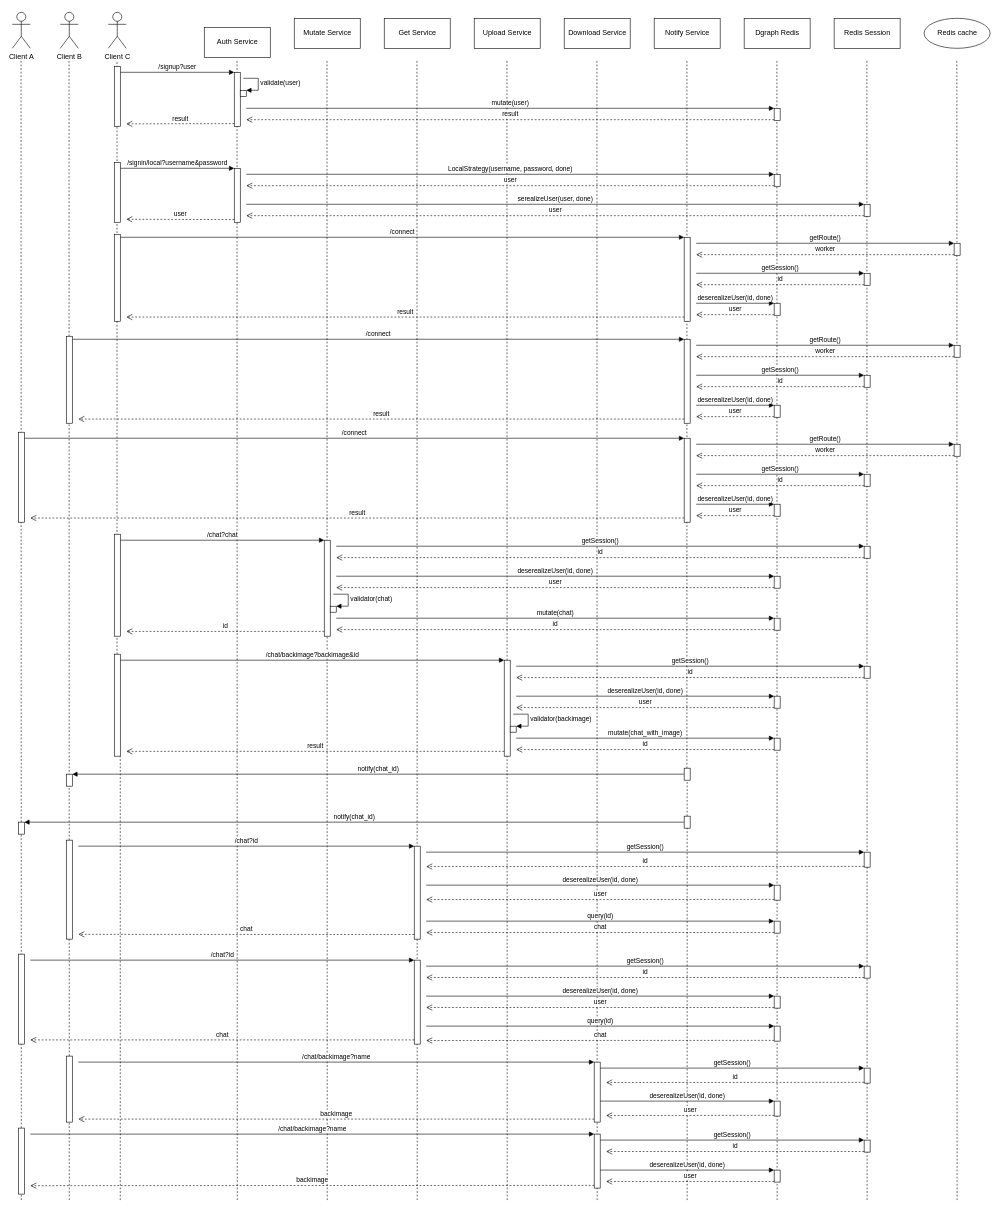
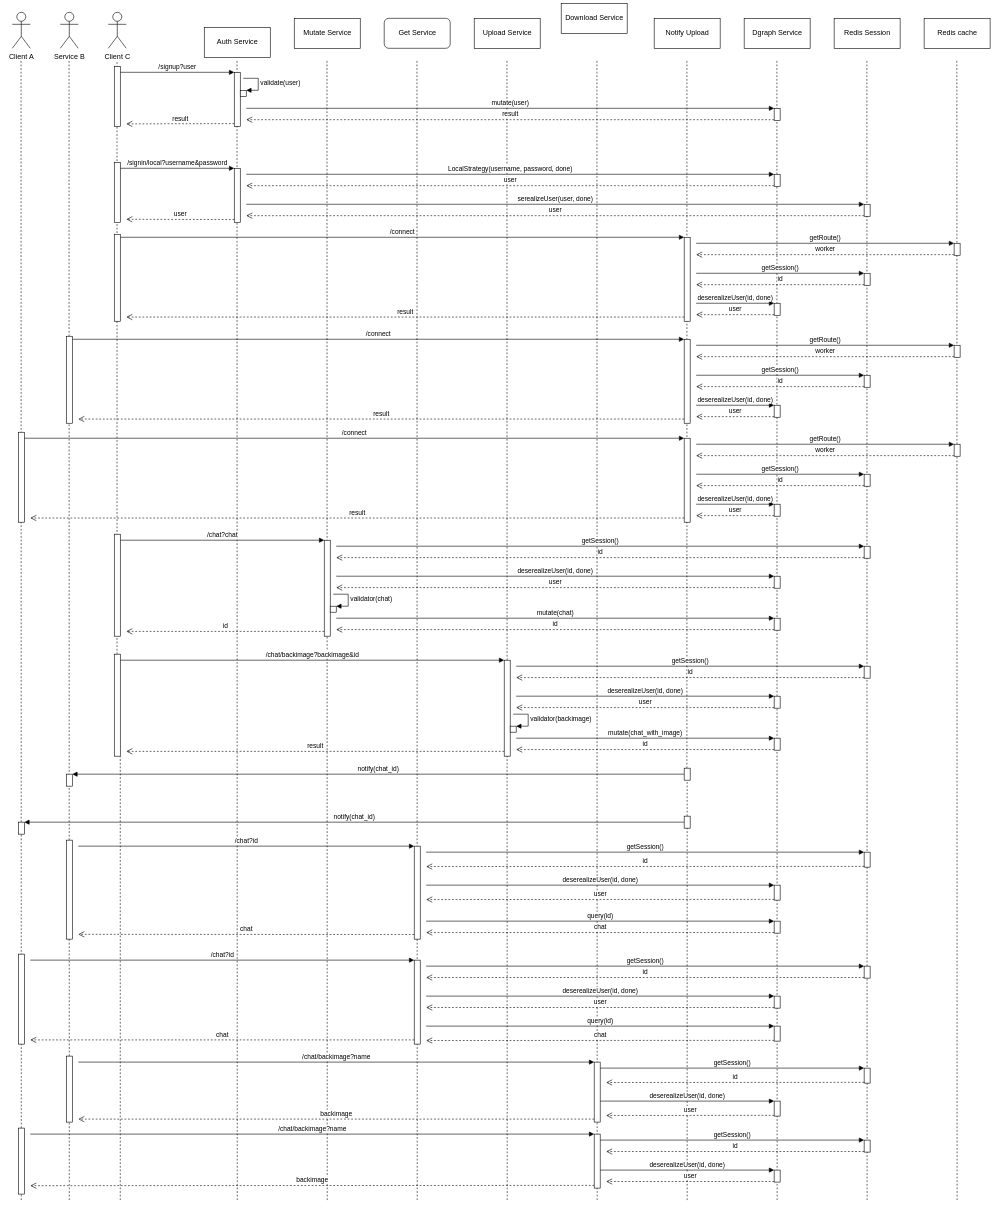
(417, 33) -> (417, 33)
(597, 33) -> (594, 18)
(688, 33) -> (688, 33)
(778, 33) -> (778, 33)
(957, 33) -> (957, 33)
(70, 57) -> (70, 57)
